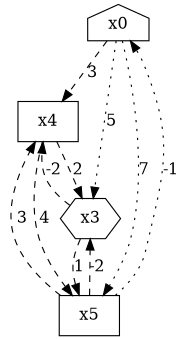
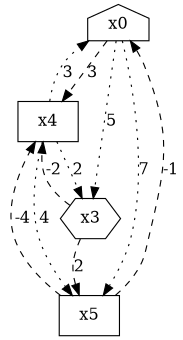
none -> (59, 71)
(67, 165) -> (67, 165)
(161, 176) -> (161, 176)
(35, 217) -> (35, 217)
(22, 219) -> (22, 219)
(79, 267) -> (79, 267)
(90, 273) -> none
